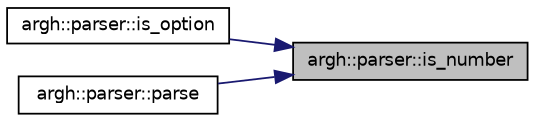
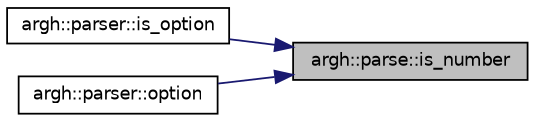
(410, 61) -> (410, 61)
(118, 95) -> (118, 95)
